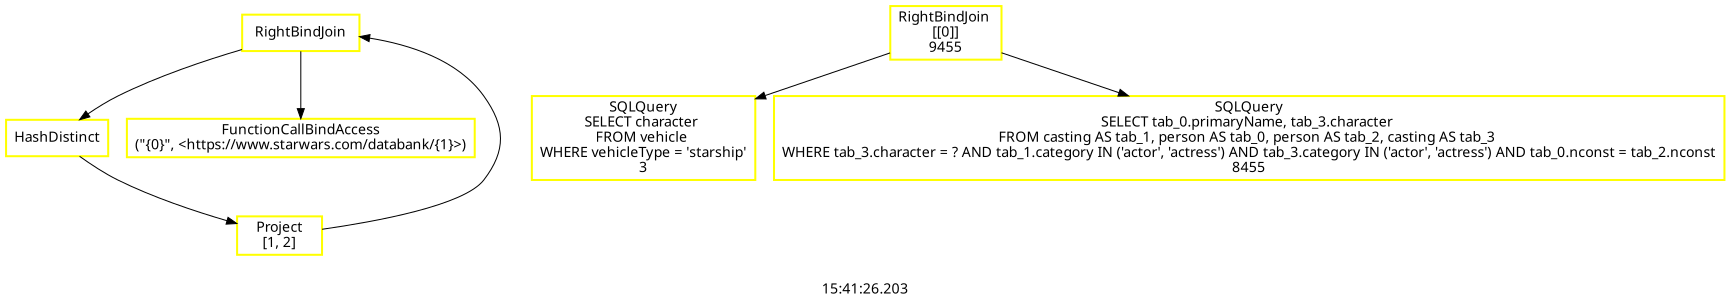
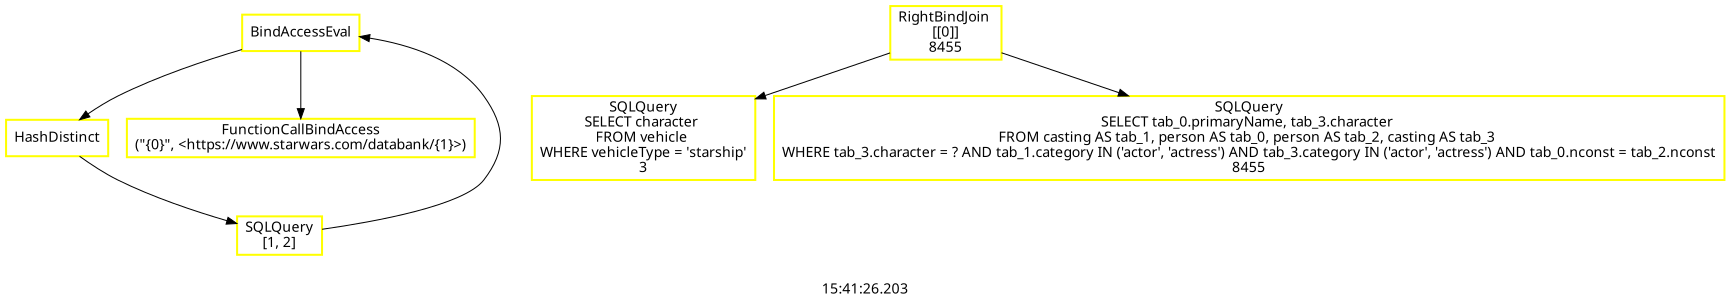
(301, 33) -> (301, 33)
(946, 33) -> (946, 33)
(280, 236) -> (280, 236)
